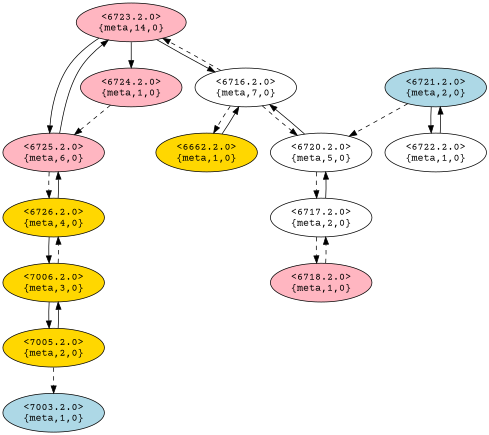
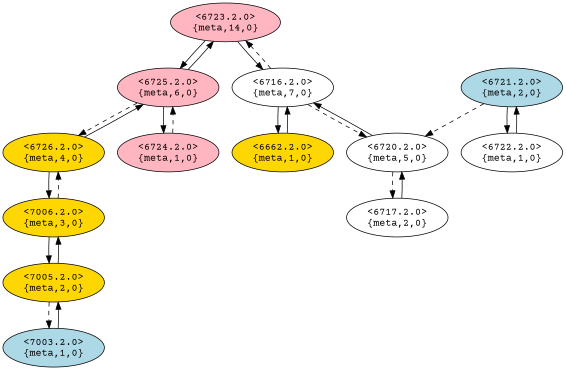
(131, 51) -> (163, 116)
(224, 116) -> (278, 116)
(321, 283) -> none
none -> (59, 319)
